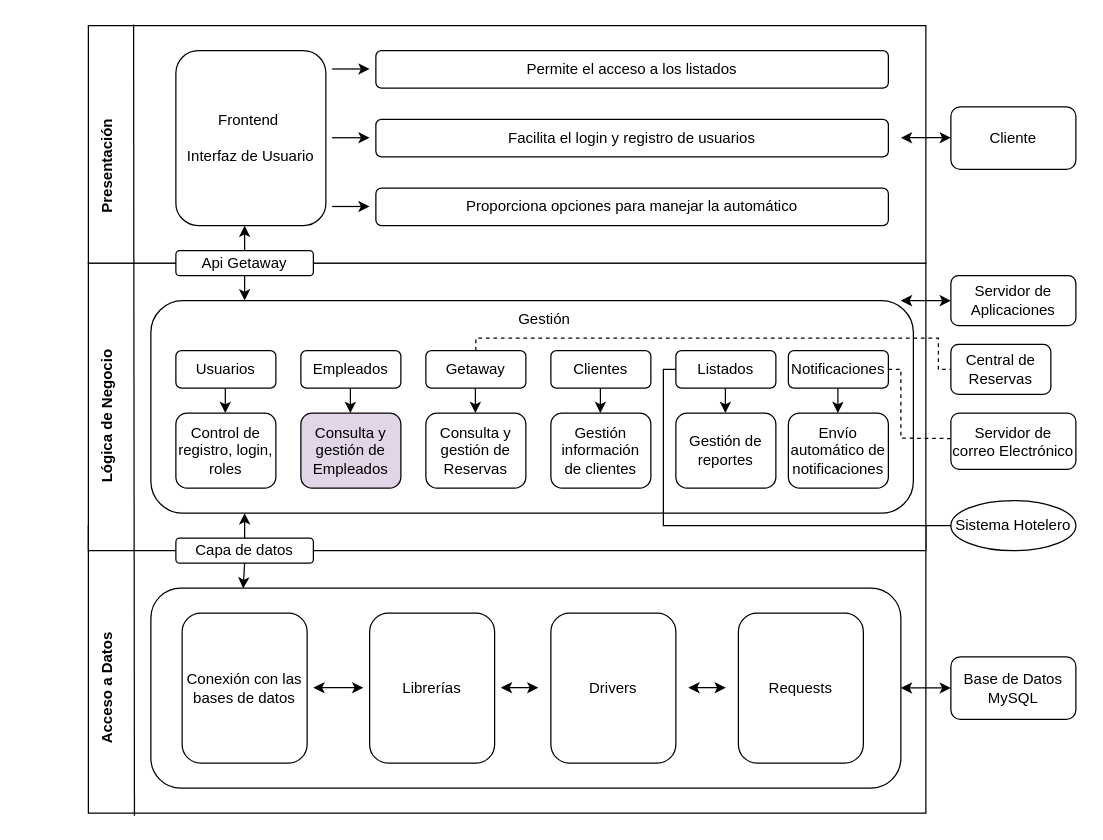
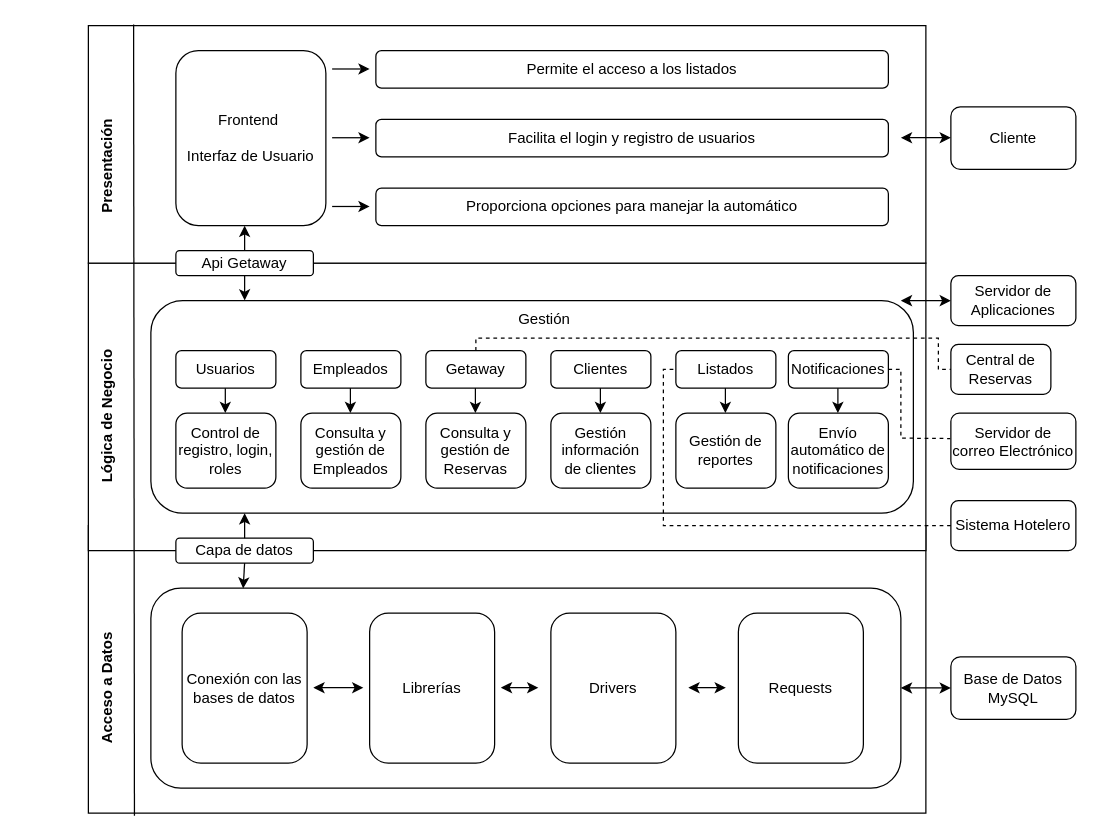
(351, 451) -> (351, 451)
(721, 526) -> (721, 526)
(1013, 526) -> (1013, 526)
